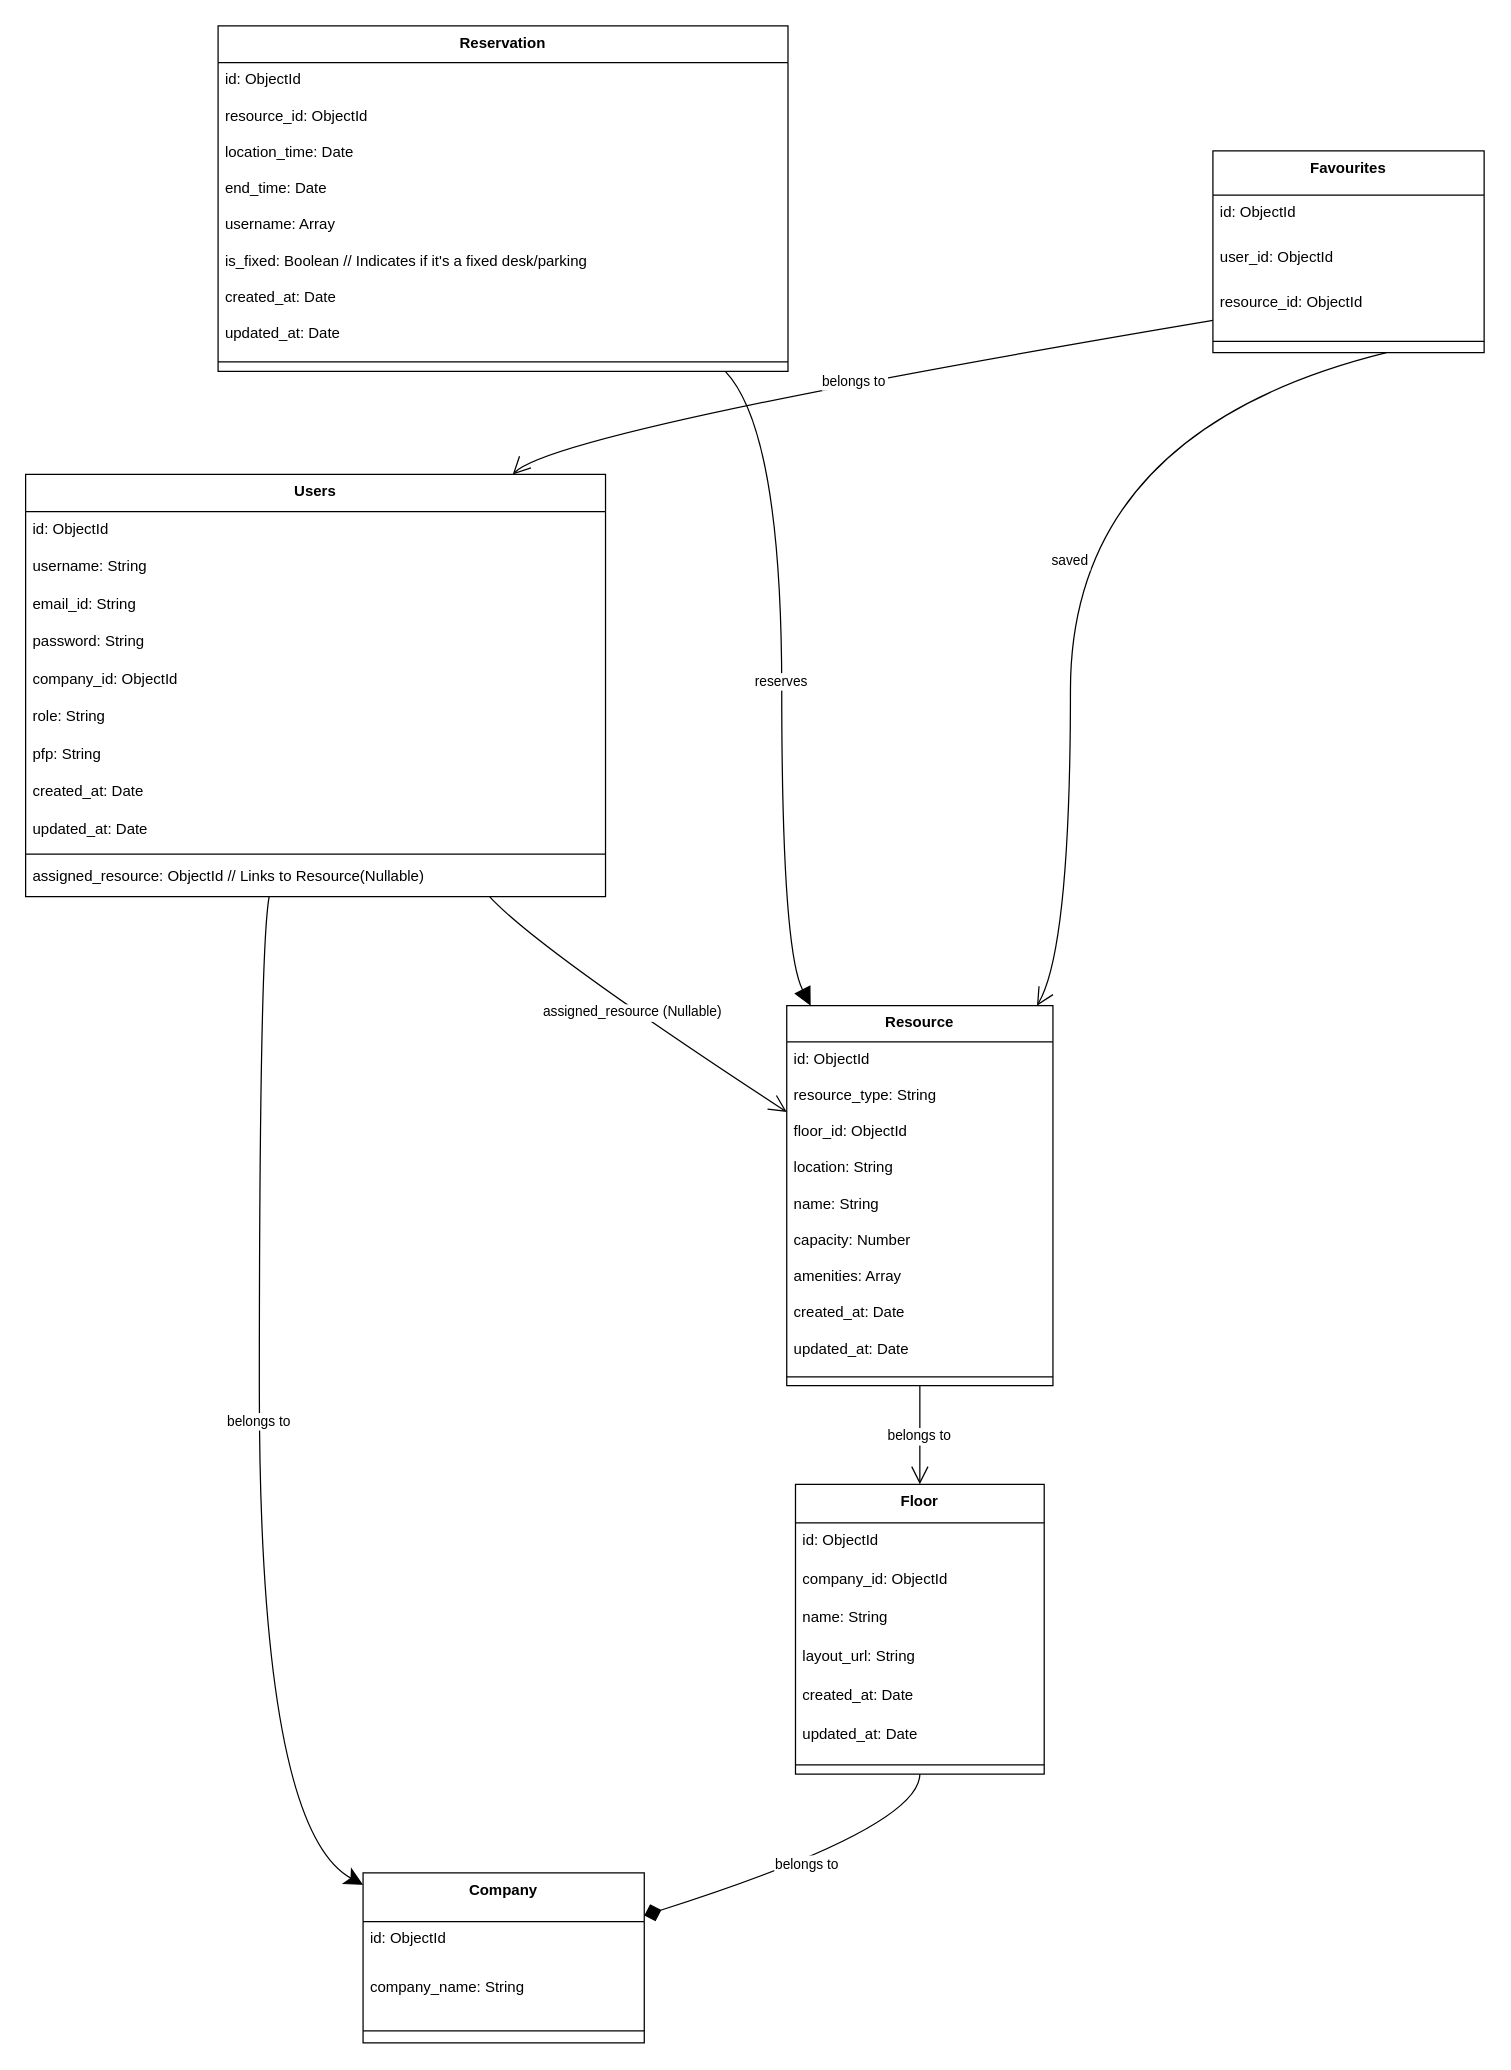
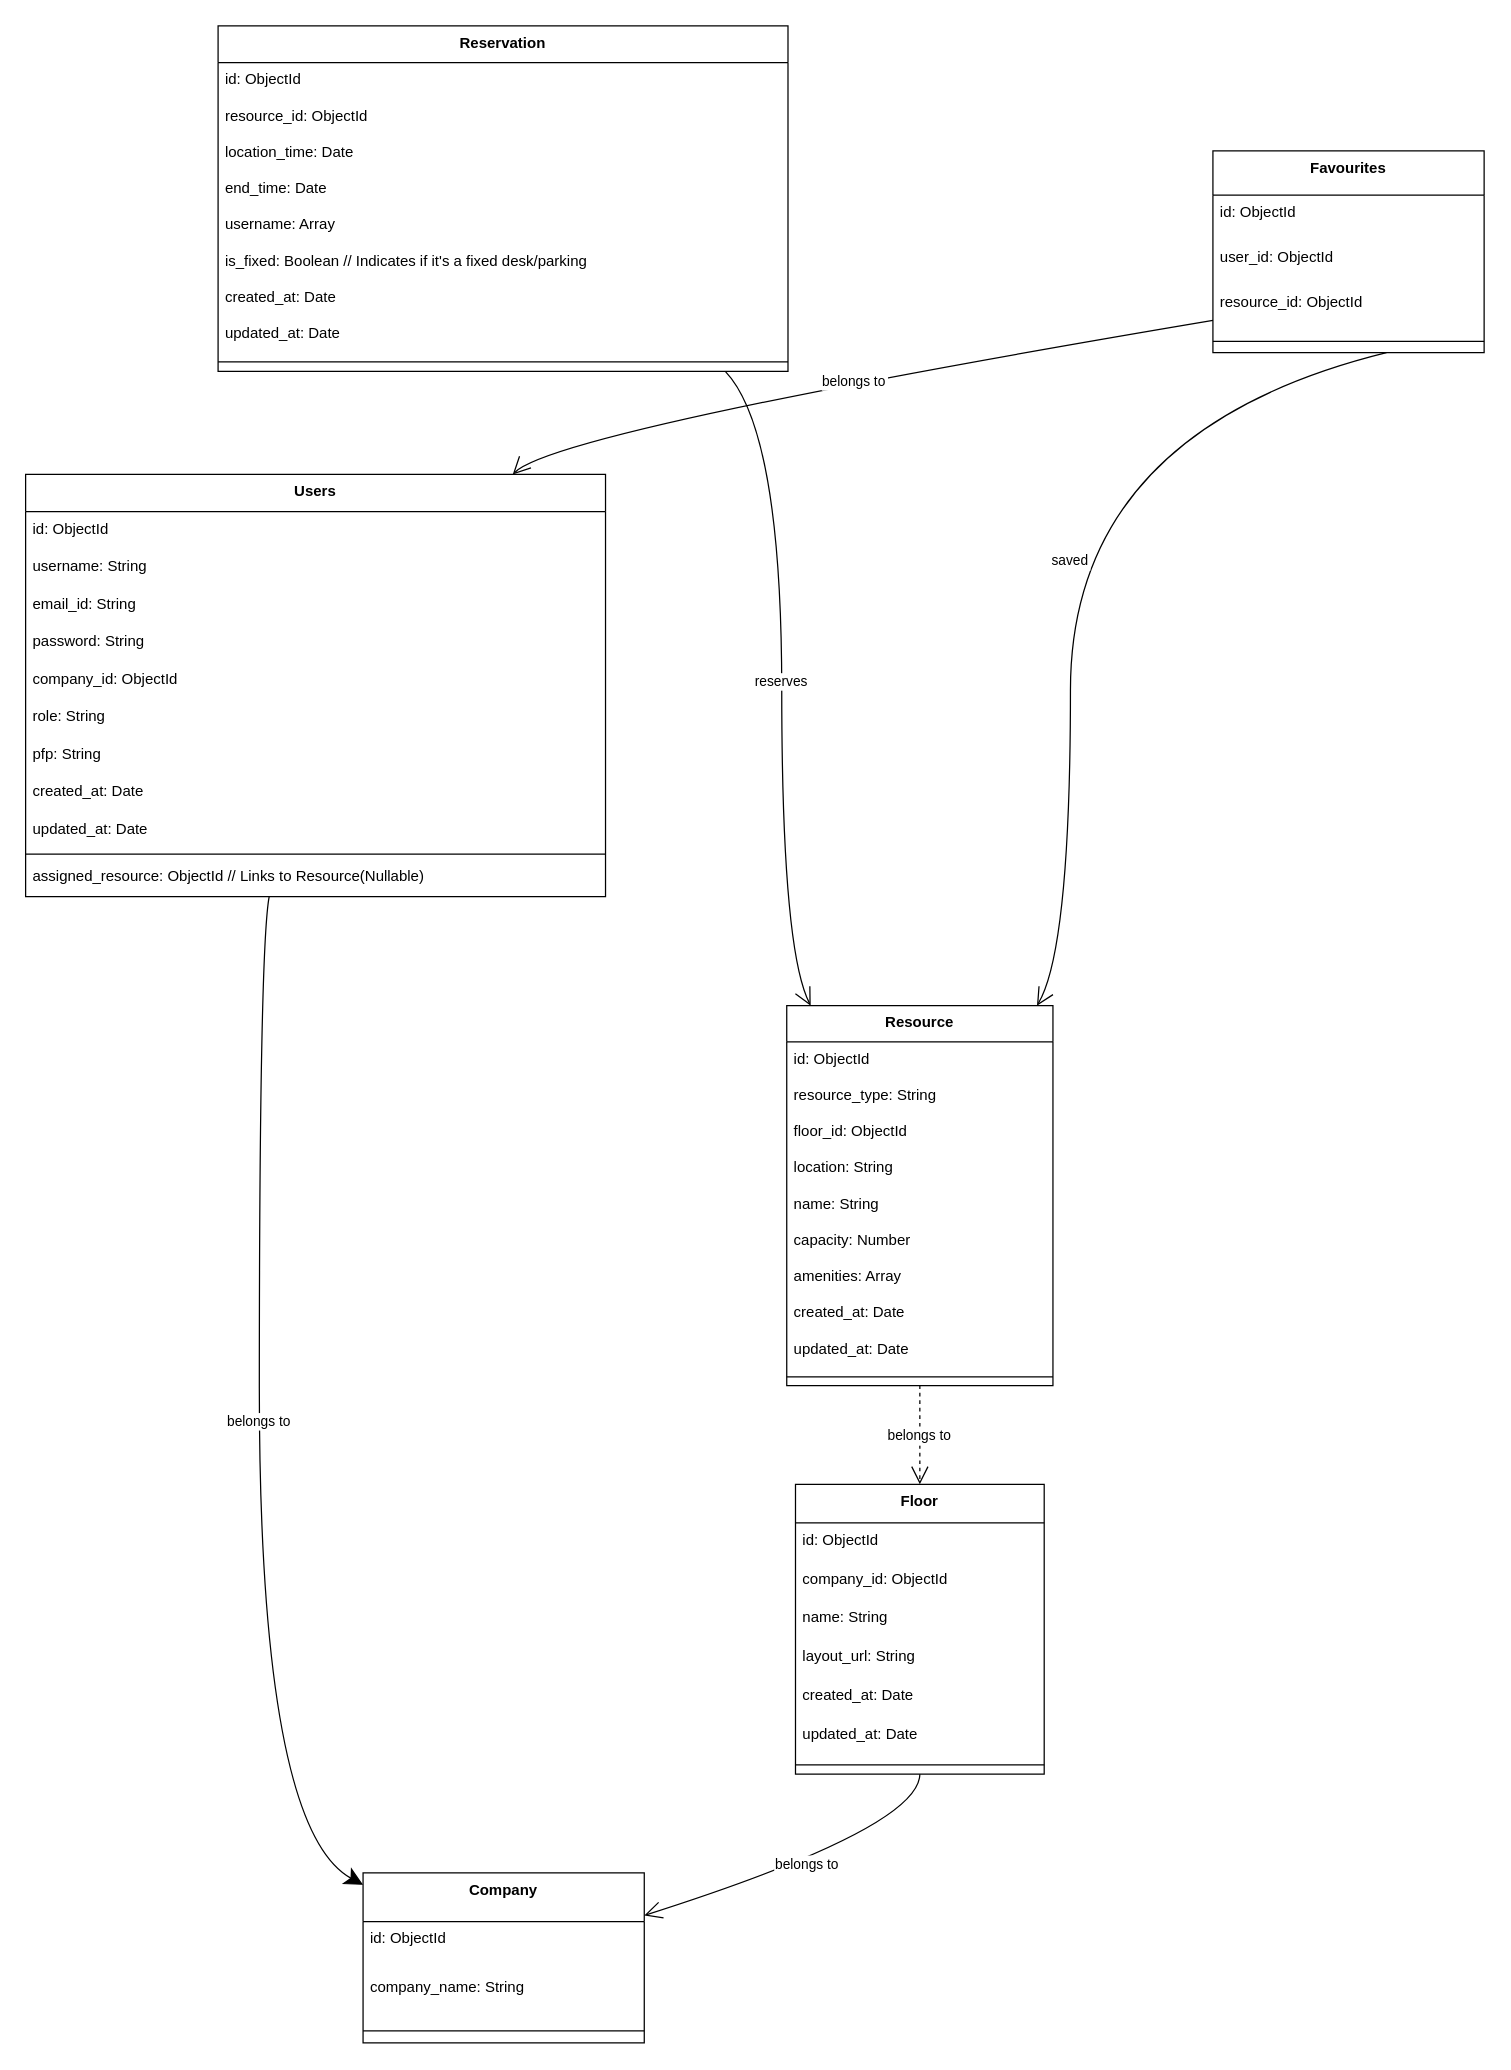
(788, 903) -> (790, 909)
(635, 1010) -> none
(920, 1410) -> (920, 1410)
(662, 1910) -> (655, 1912)
